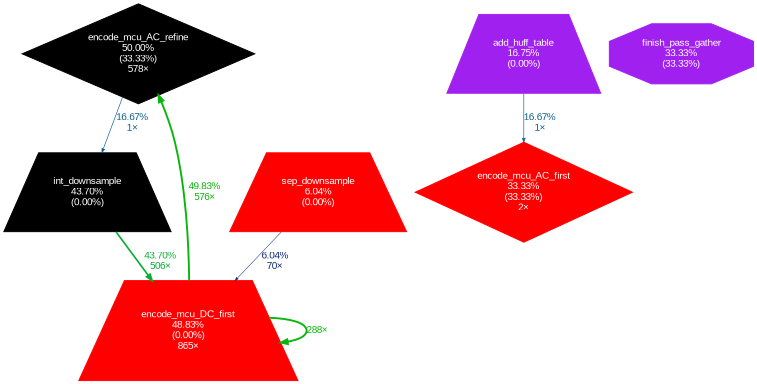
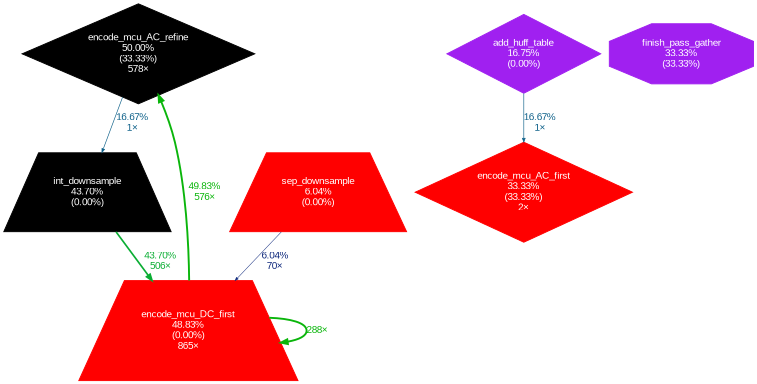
(524, 54) -> (524, 54)
